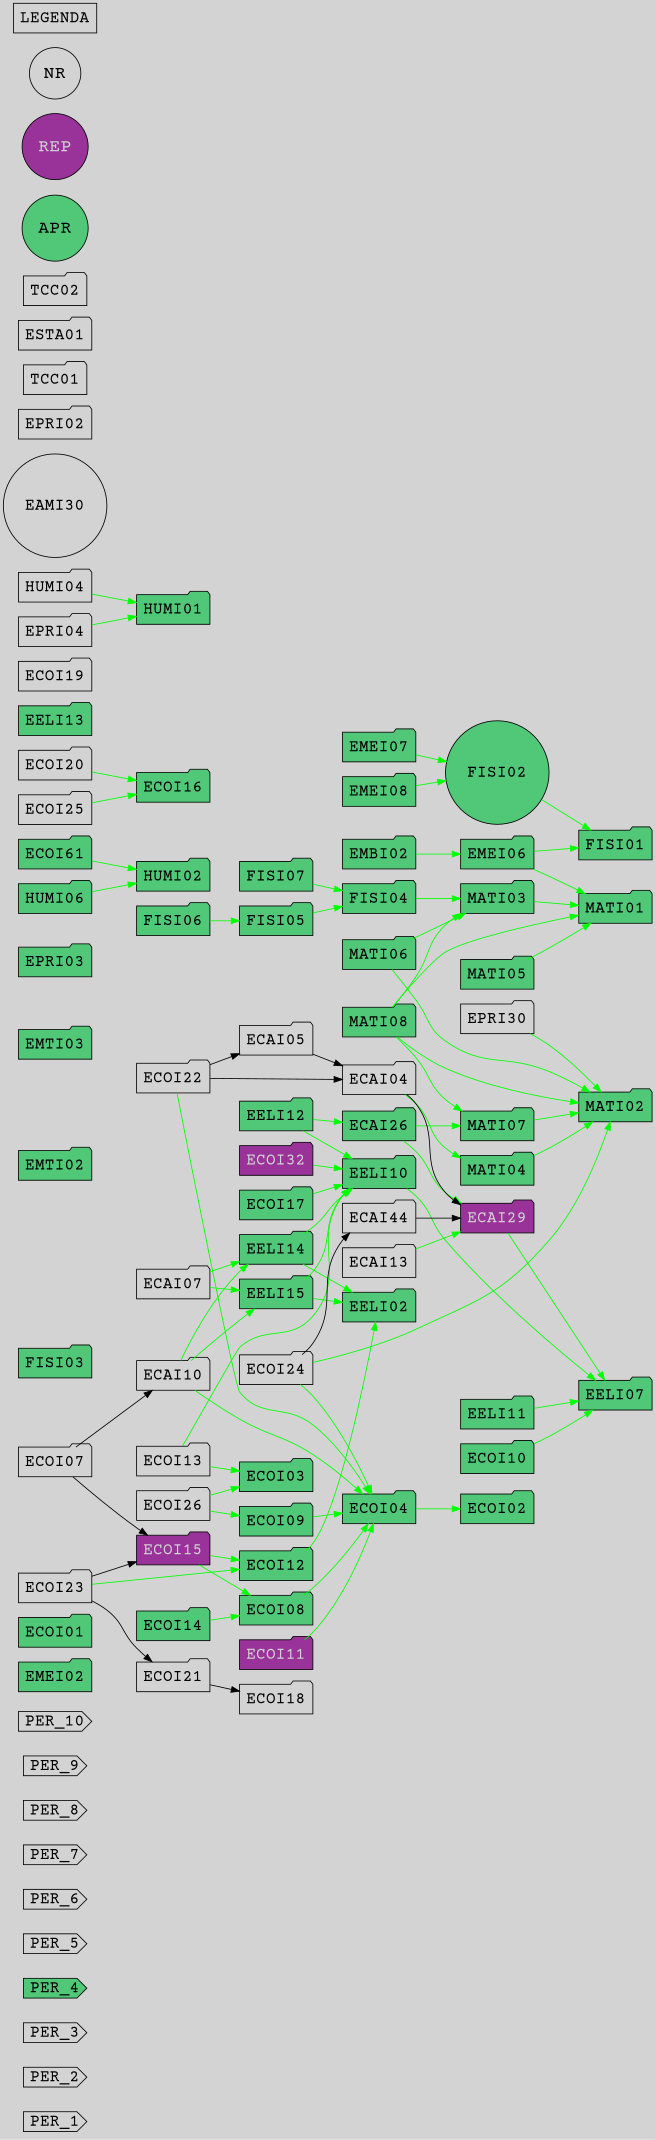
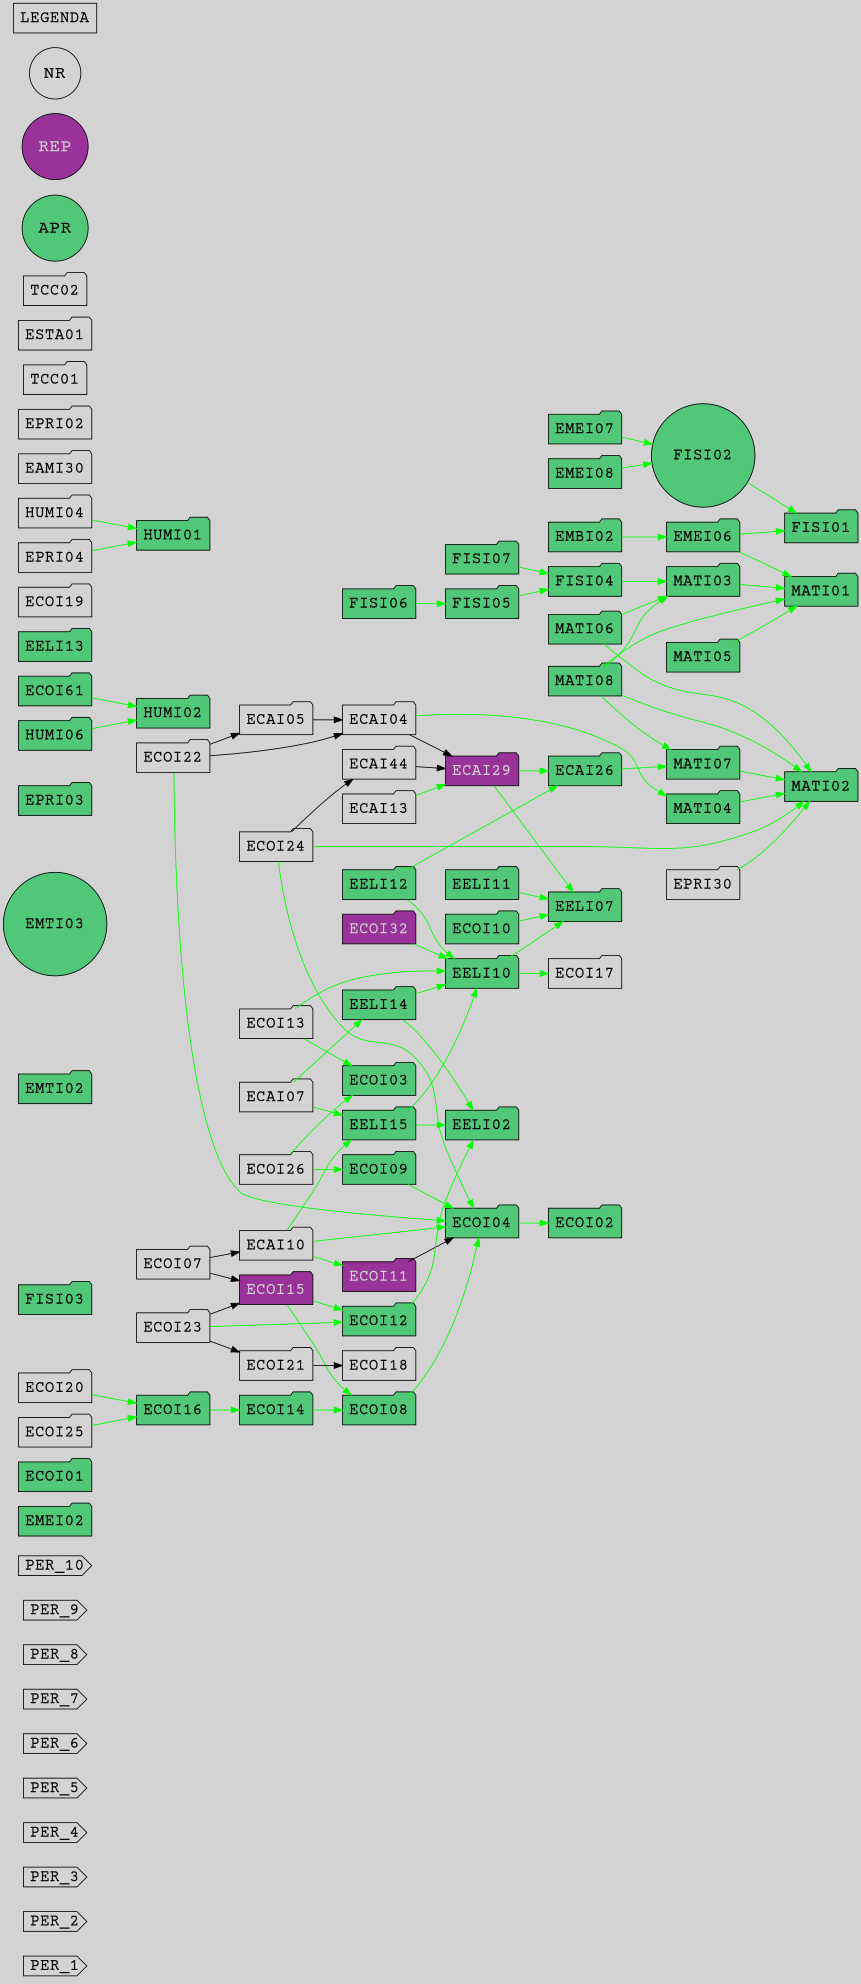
(55, 506) -> (55, 469)
(55, 1044) -> (55, 924)
(427, 1166) -> (529, 771)
(324, 1191) -> (529, 974)
(276, 1205) -> (585, 974)
(207, 1313) -> (324, 1260)
none -> (221, 1410)
(343, 1590) -> (427, 1252)
(55, 1988) -> (55, 1833)
